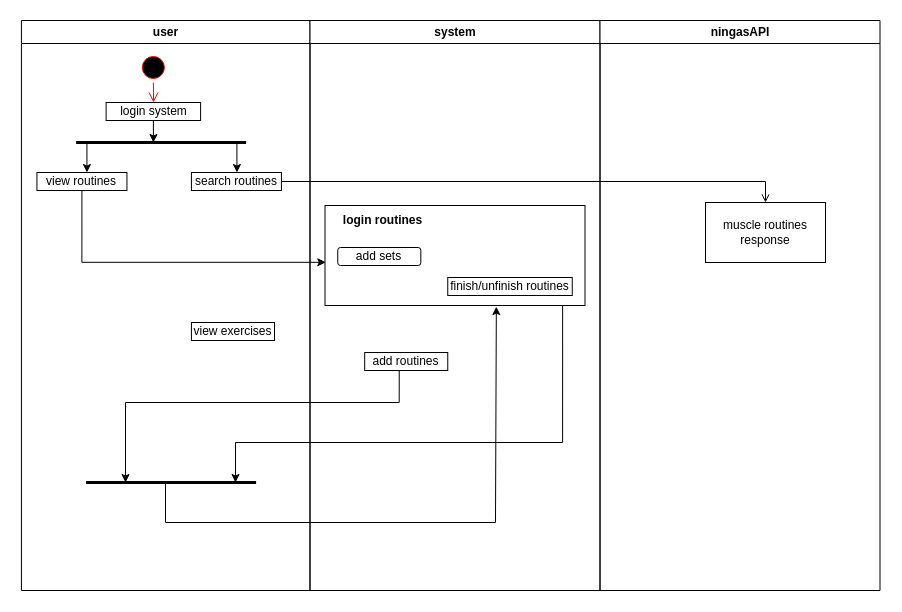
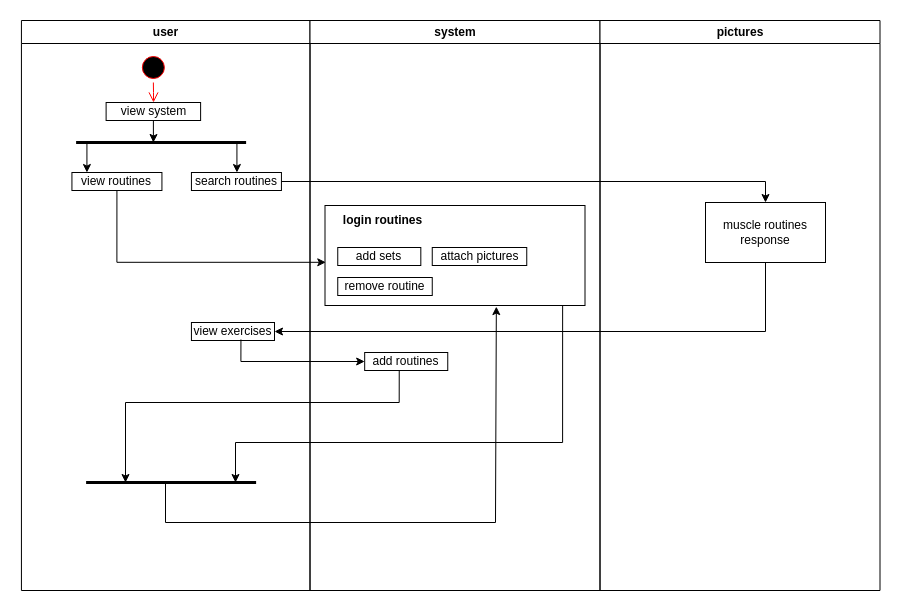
(741, 33) -> (741, 33)
(154, 112) -> (154, 112)
(82, 182) -> (117, 182)
(766, 195) -> (766, 194)
(379, 257) -> (379, 257)
none -> (480, 257)
none -> (385, 287)
(510, 287) -> none
none -> (558, 332)
none -> (288, 362)
